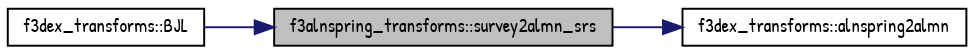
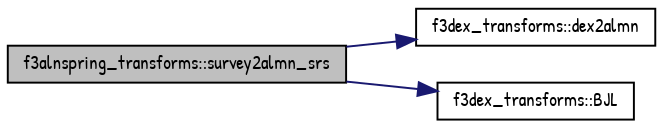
(229, 27) -> (382, 85)
(824, 27) -> (536, 27)
